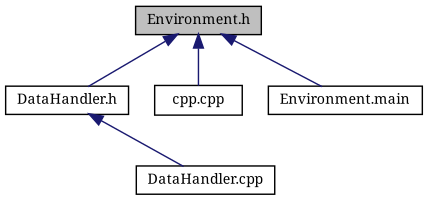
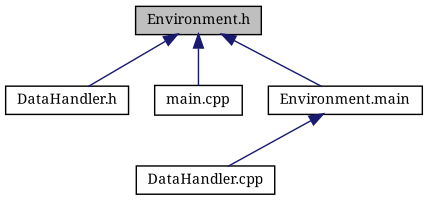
(198, 100) -> (198, 100)
(142, 144) -> (269, 144)
